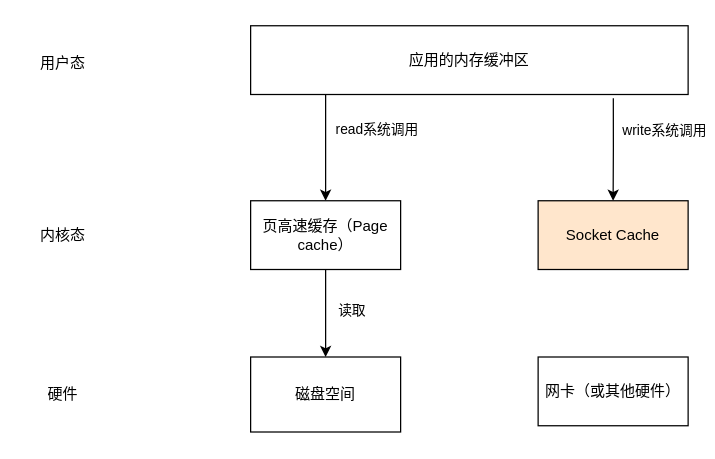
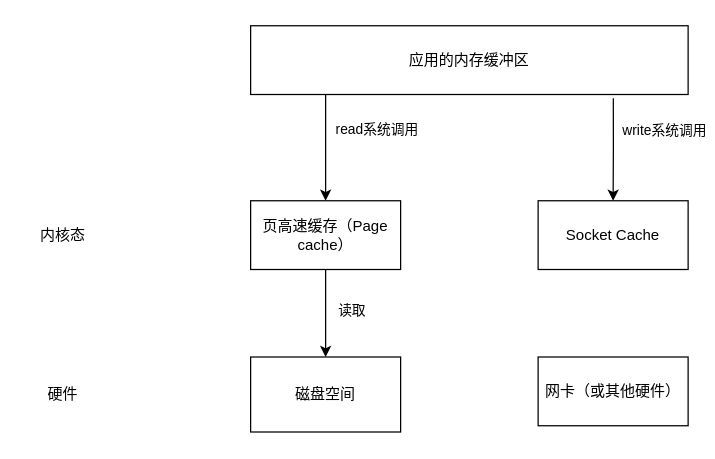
(63, 63) -> none
(613, 235) -> (613, 235)
